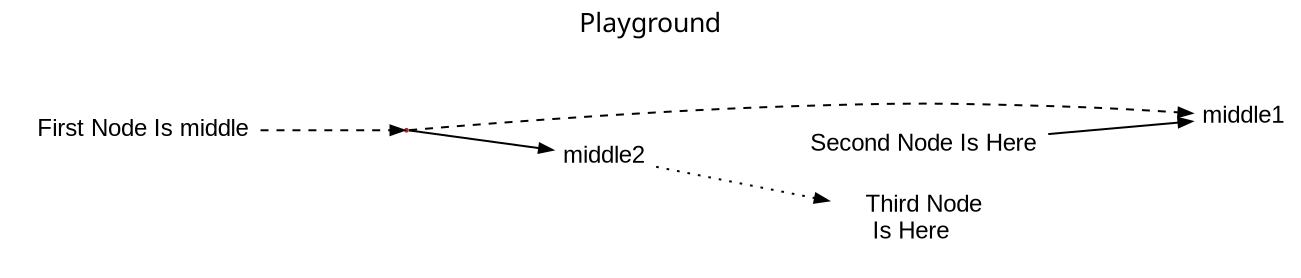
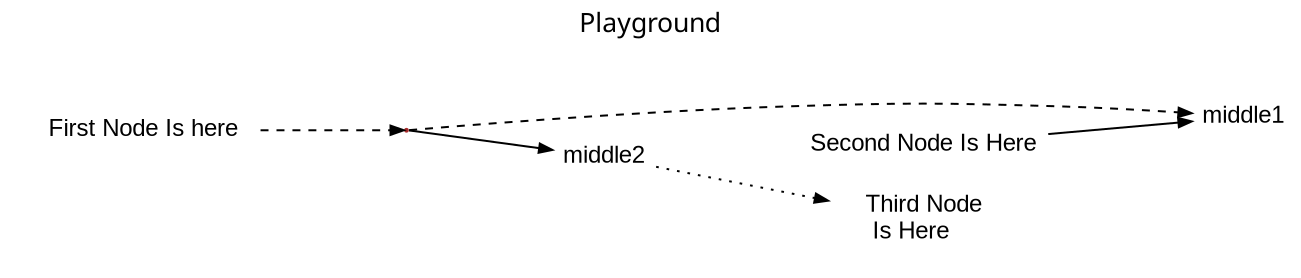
(144, 130) -> (144, 130)
